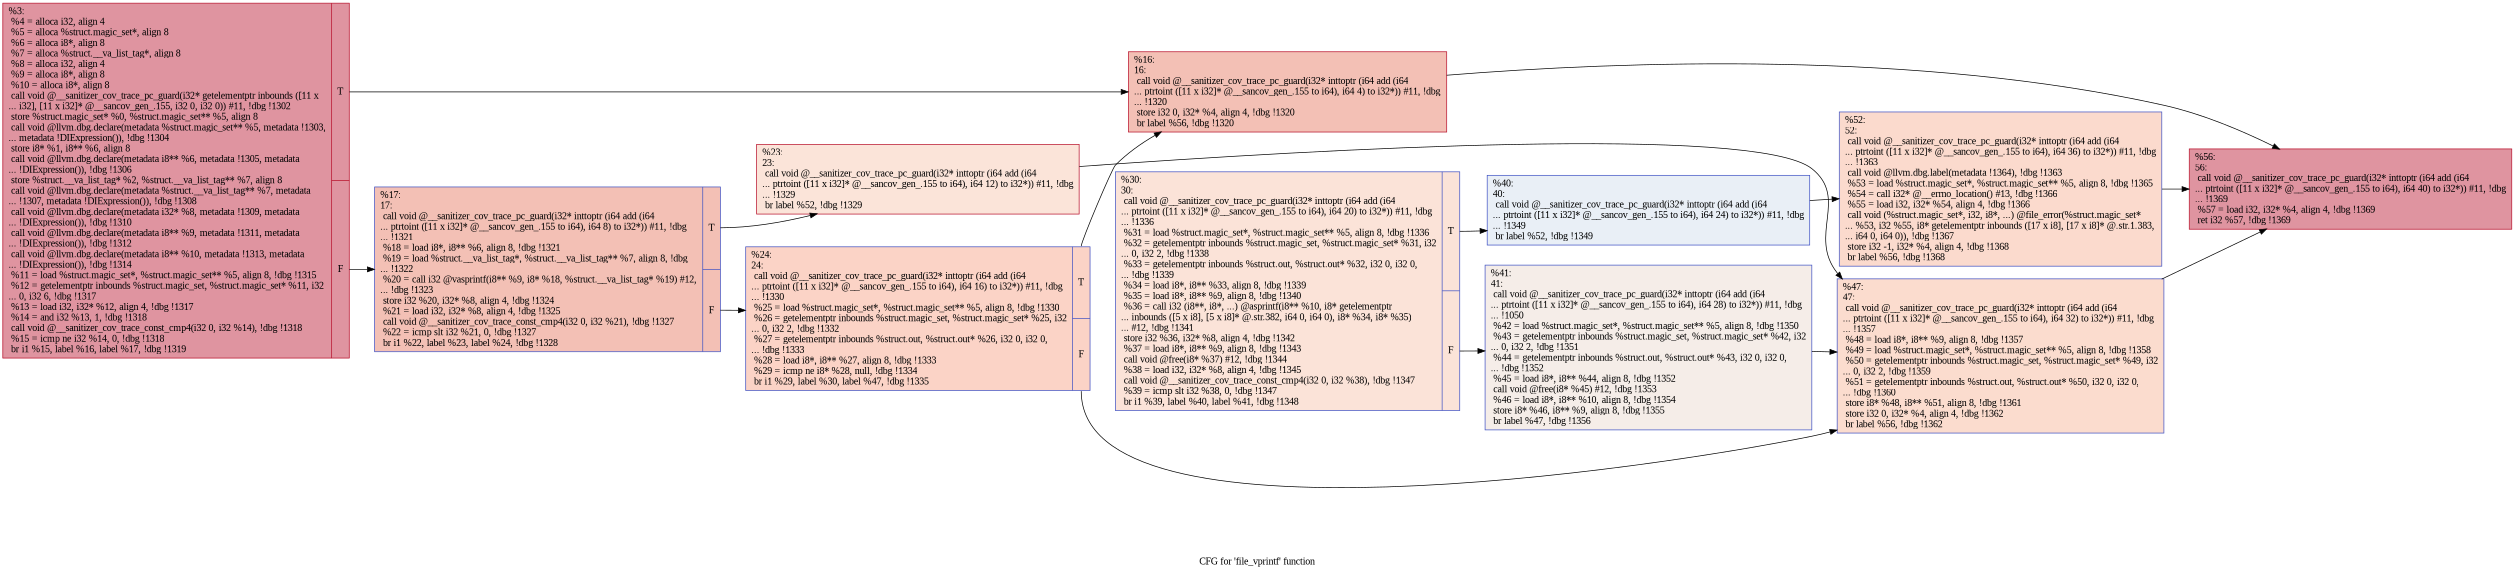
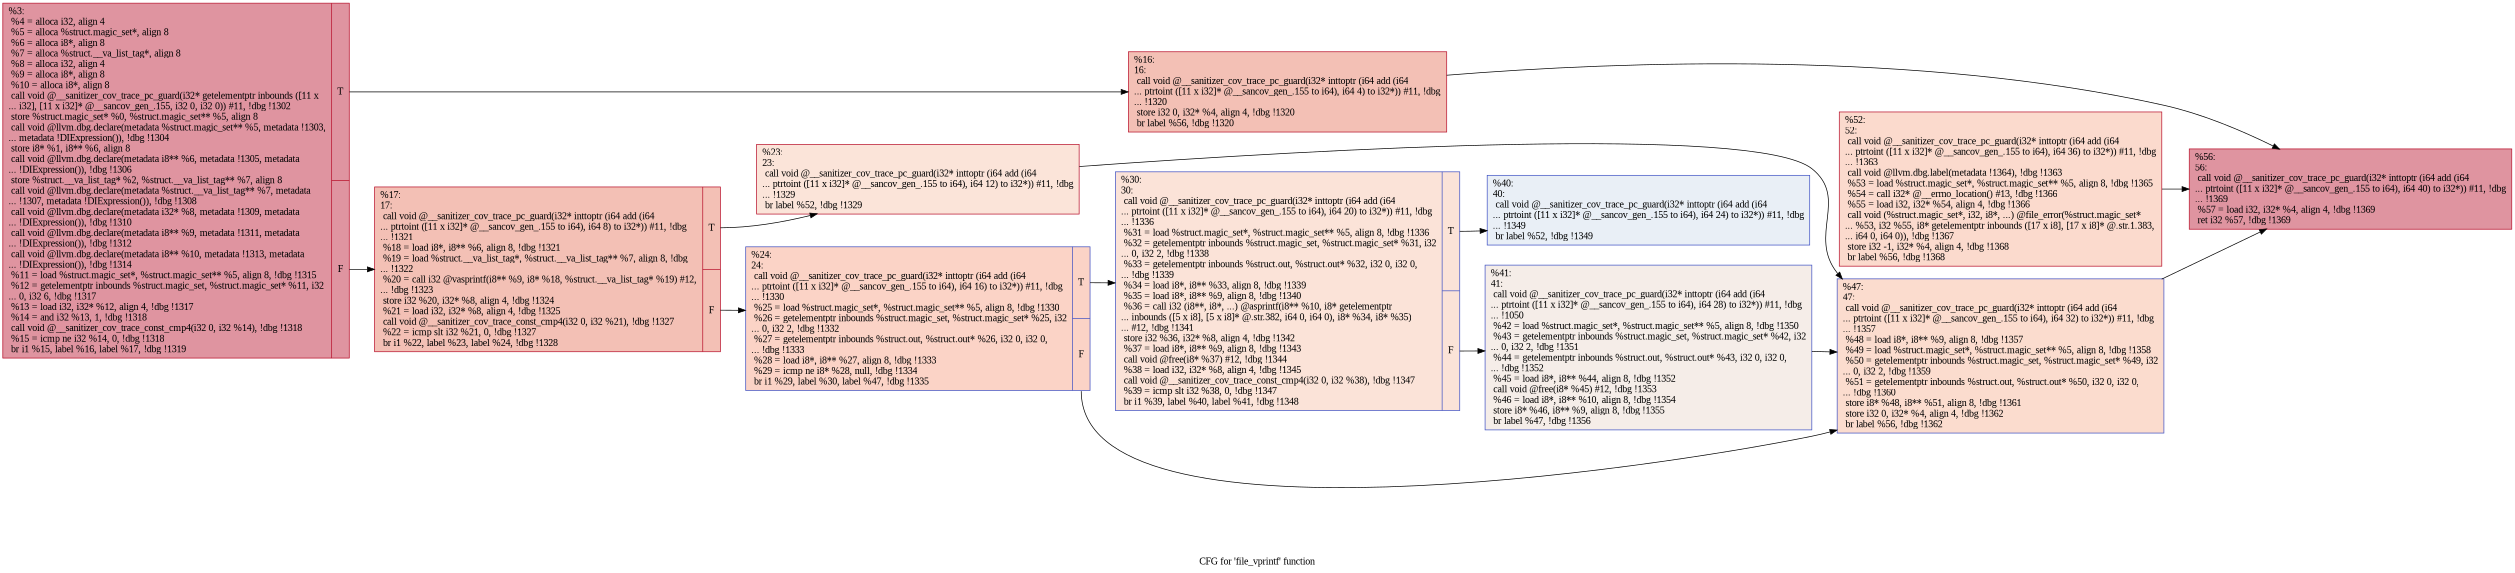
(1107, 182) -> (1099, 283)
(2001, 189) -> (2001, 189)
(1821, 200) -> none
(547, 269) -> (547, 269)
